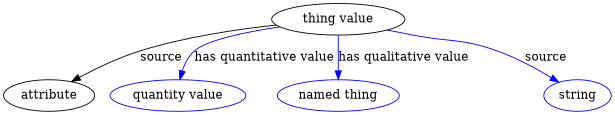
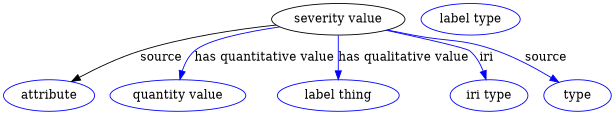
(338, 19) -> (338, 19)
none -> (471, 19)
(49, 96) -> (49, 96)
(338, 96) -> (338, 96)
none -> (489, 96)
(578, 96) -> (578, 96)
